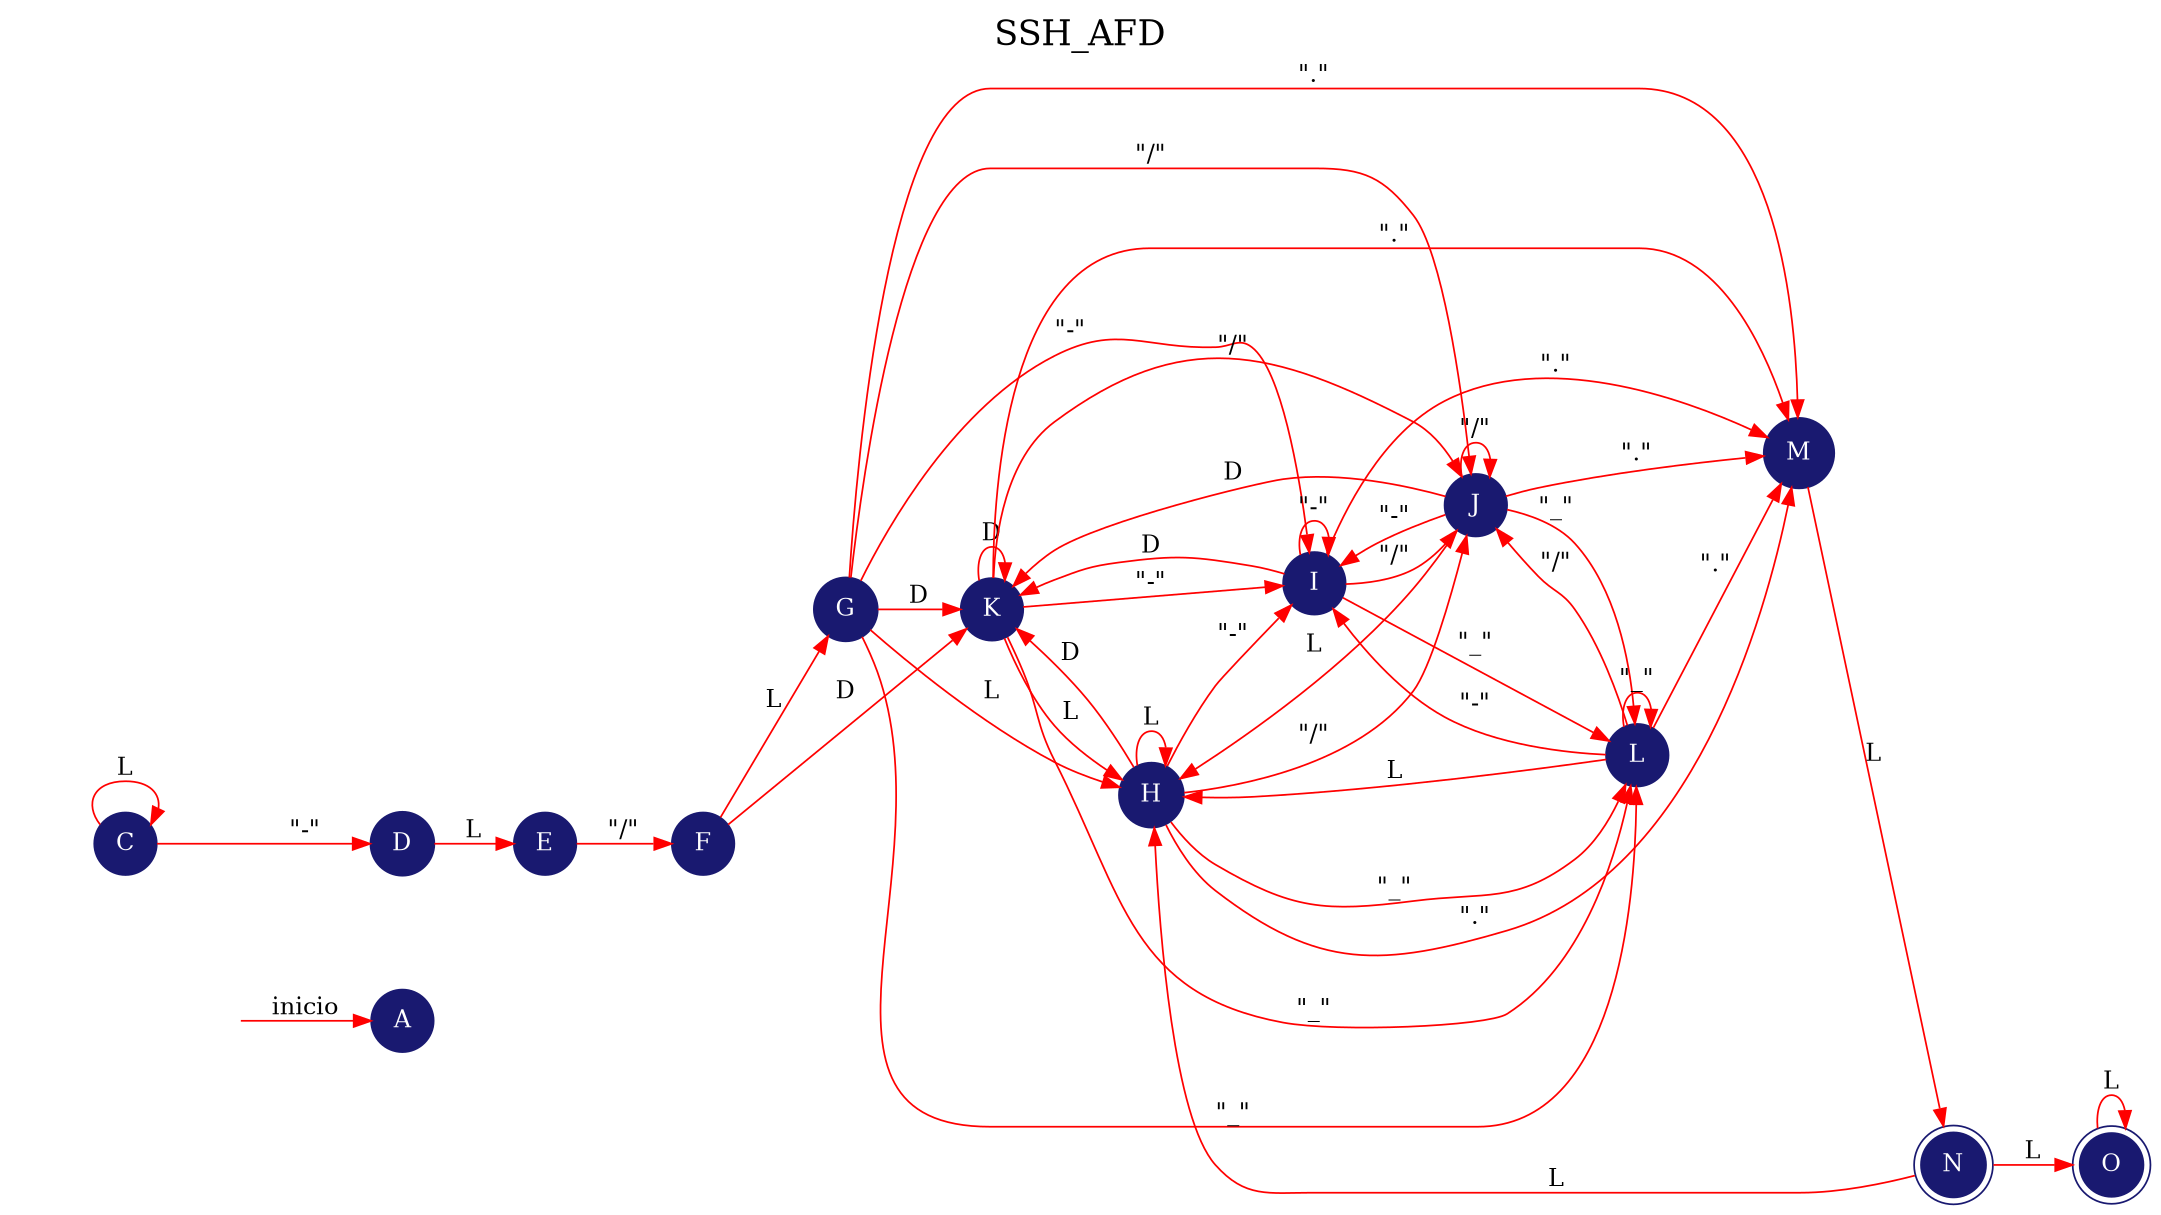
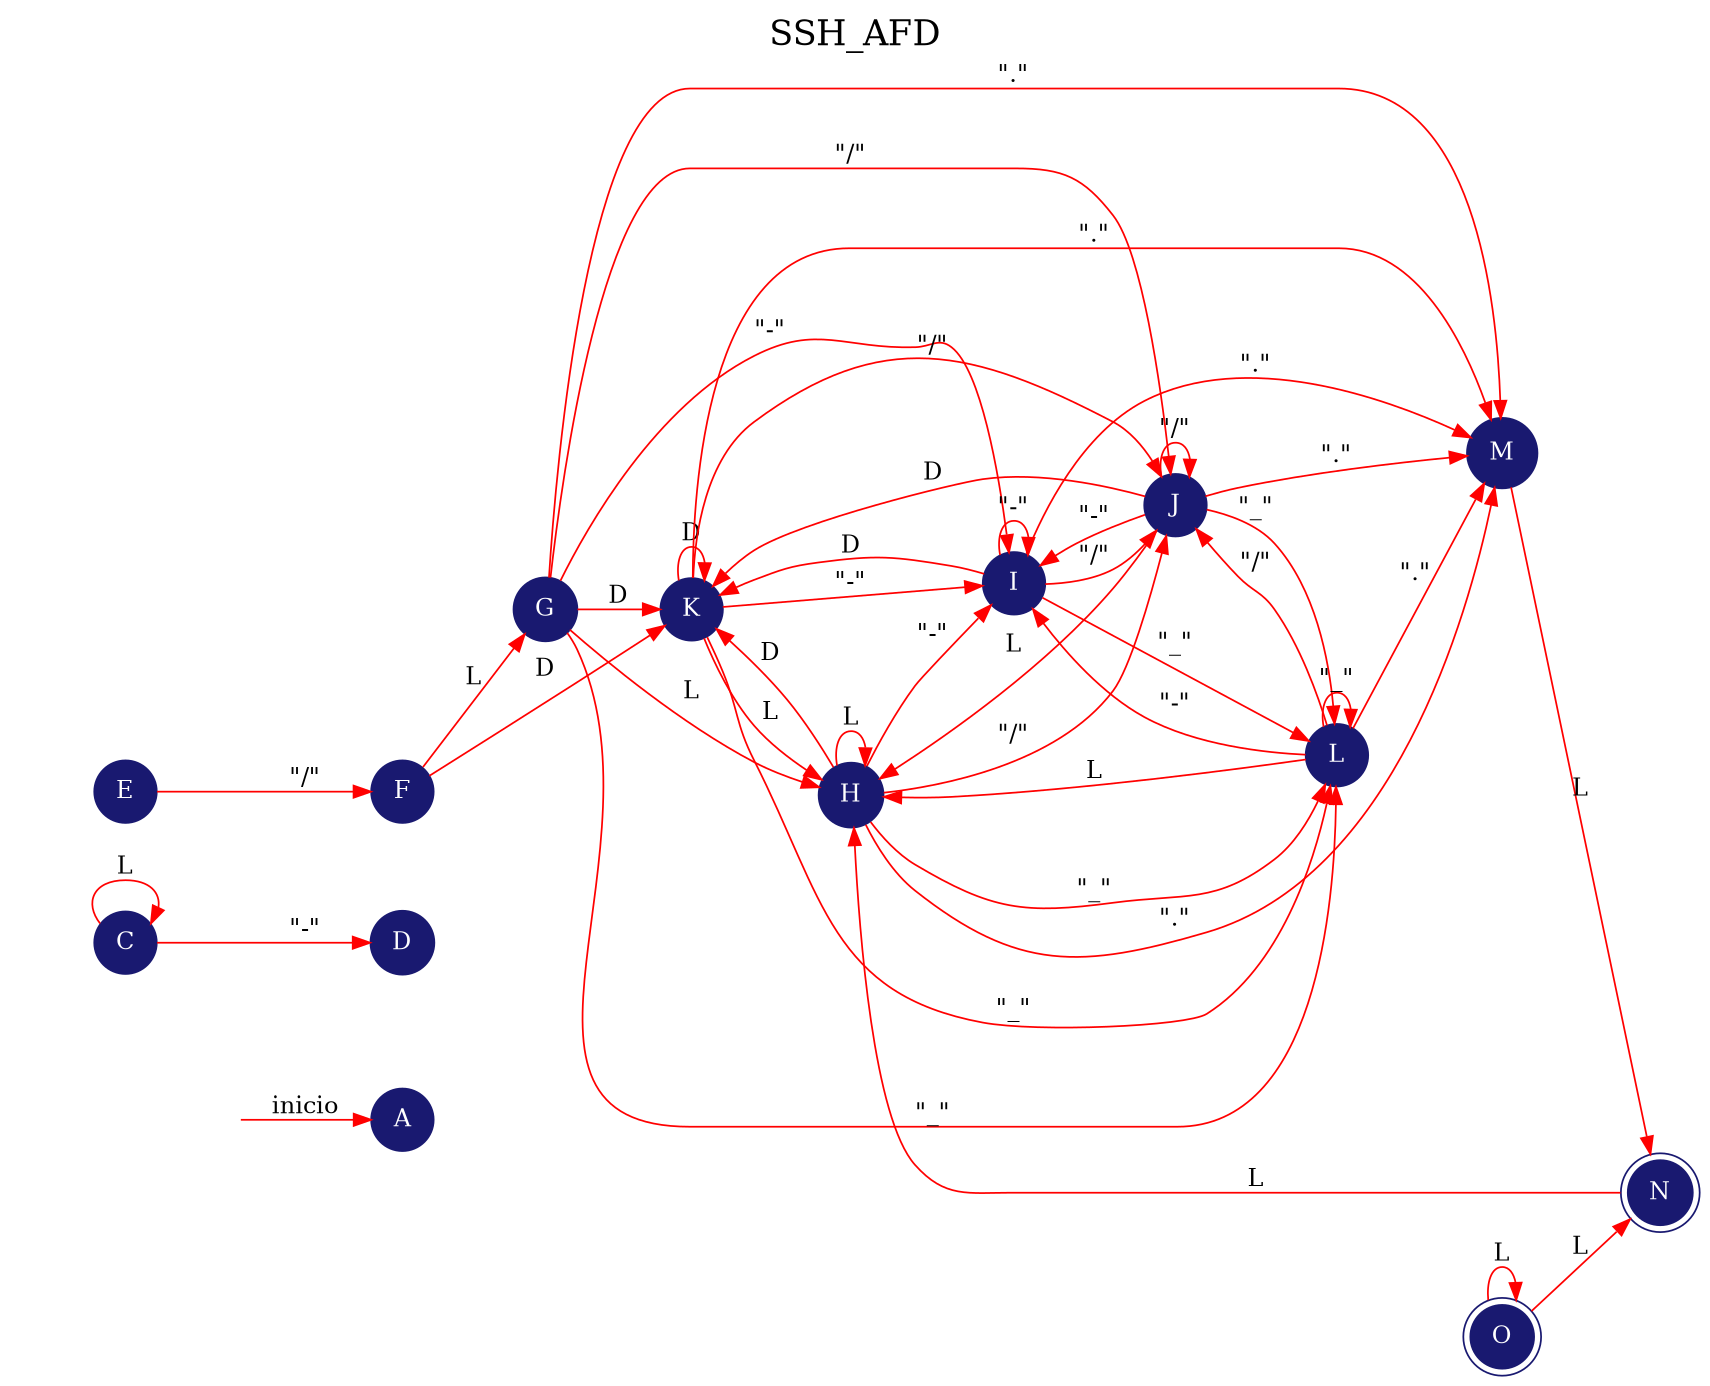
(465, 844) -> none
(2024, 1165) -> (1574, 1271)
